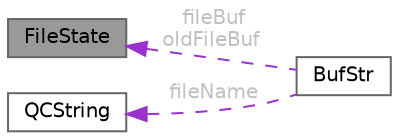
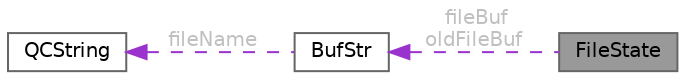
(221, 59) -> (484, 52)
